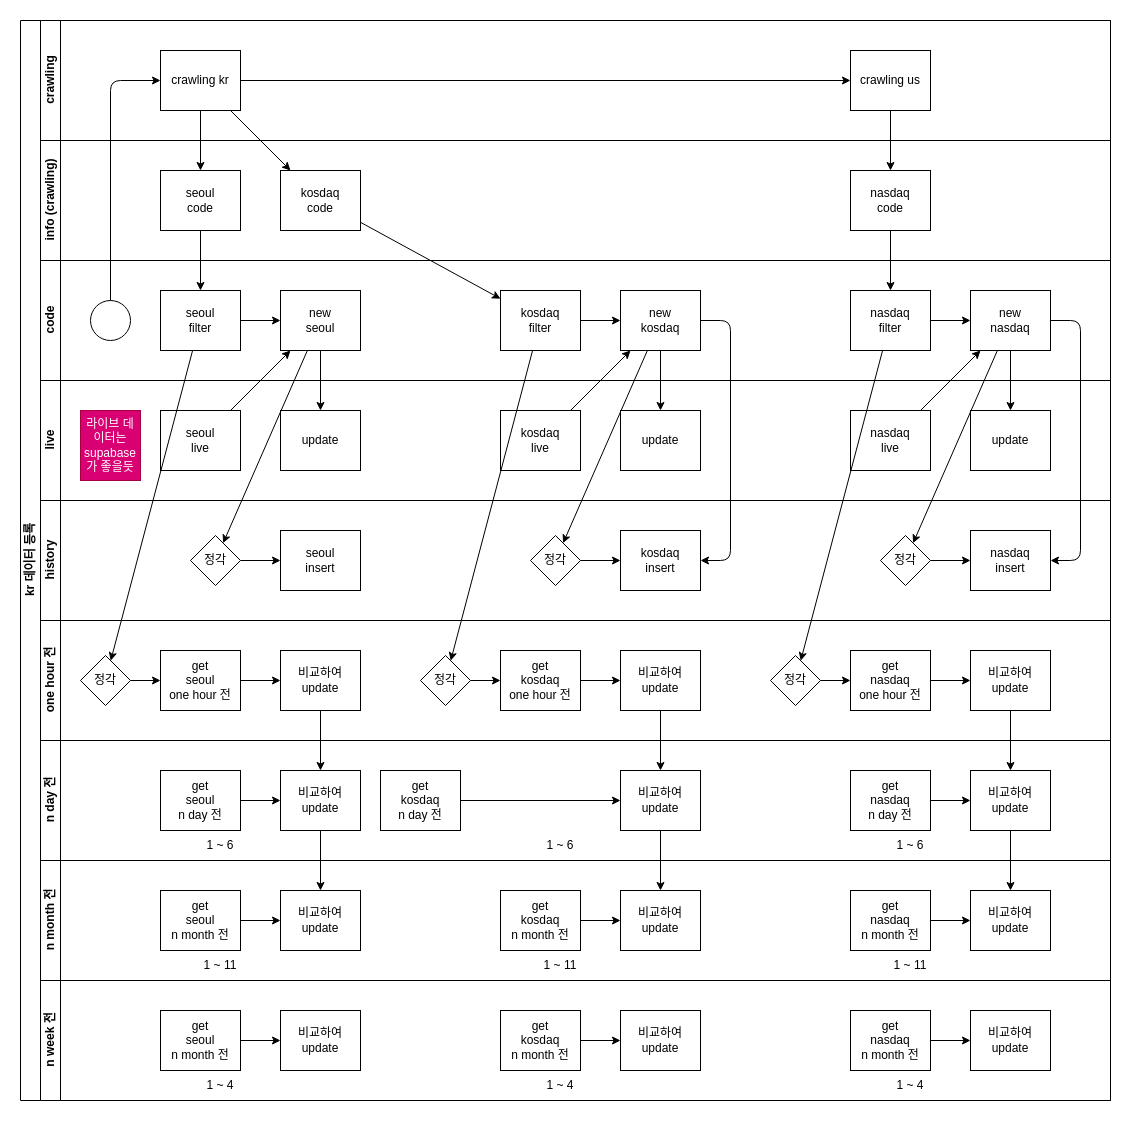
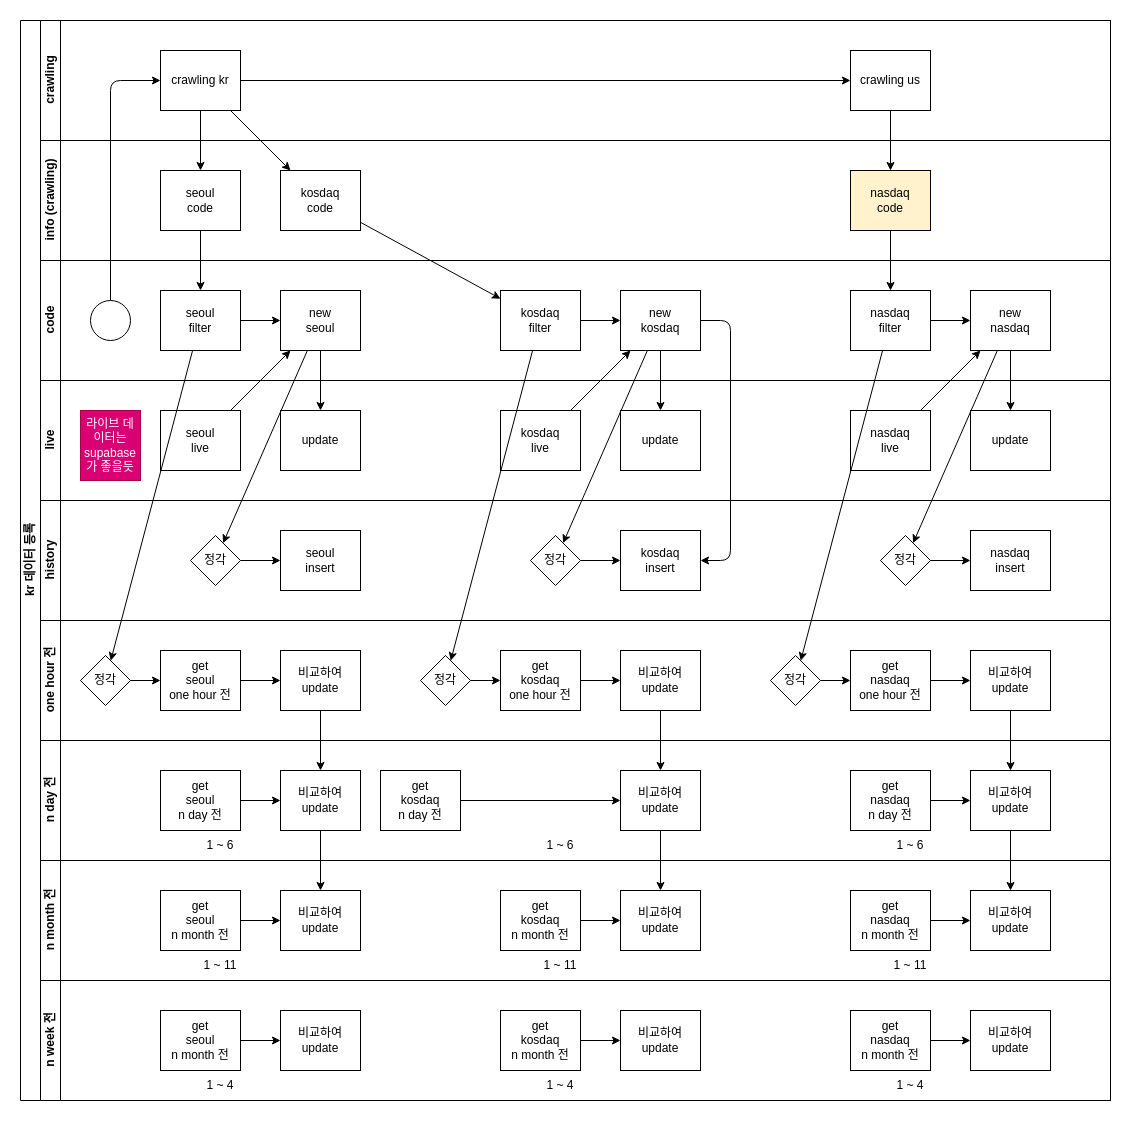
(891, 201) -> (891, 201)
(1081, 437) -> none
